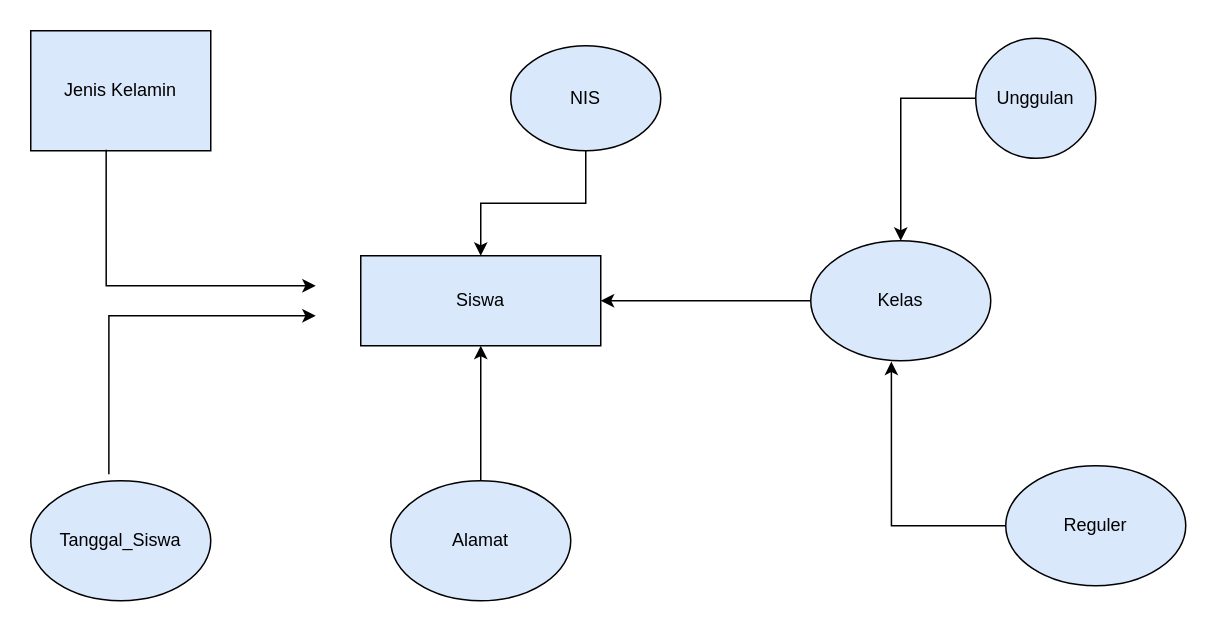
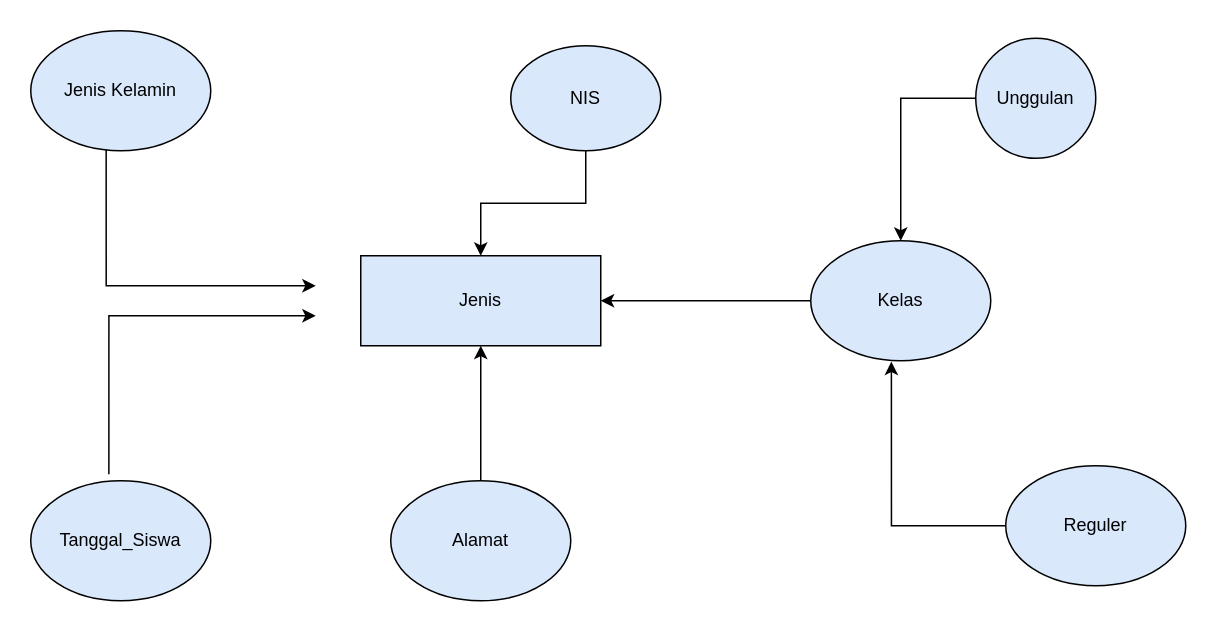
(121, 91) -> (121, 91)
(481, 301) -> (481, 301)
